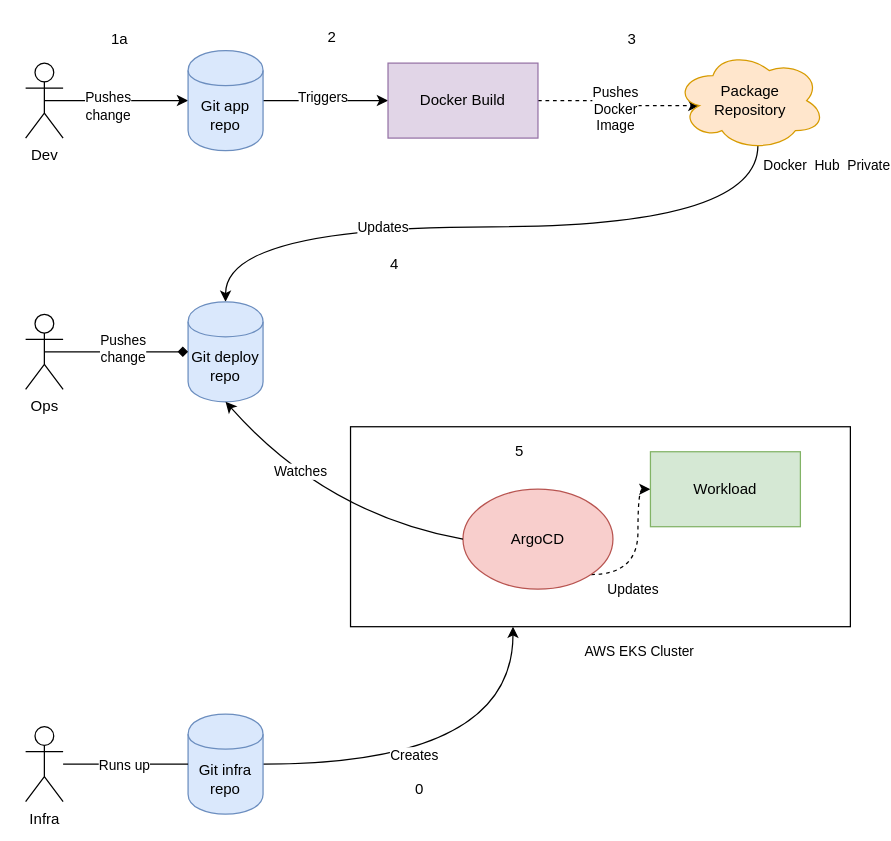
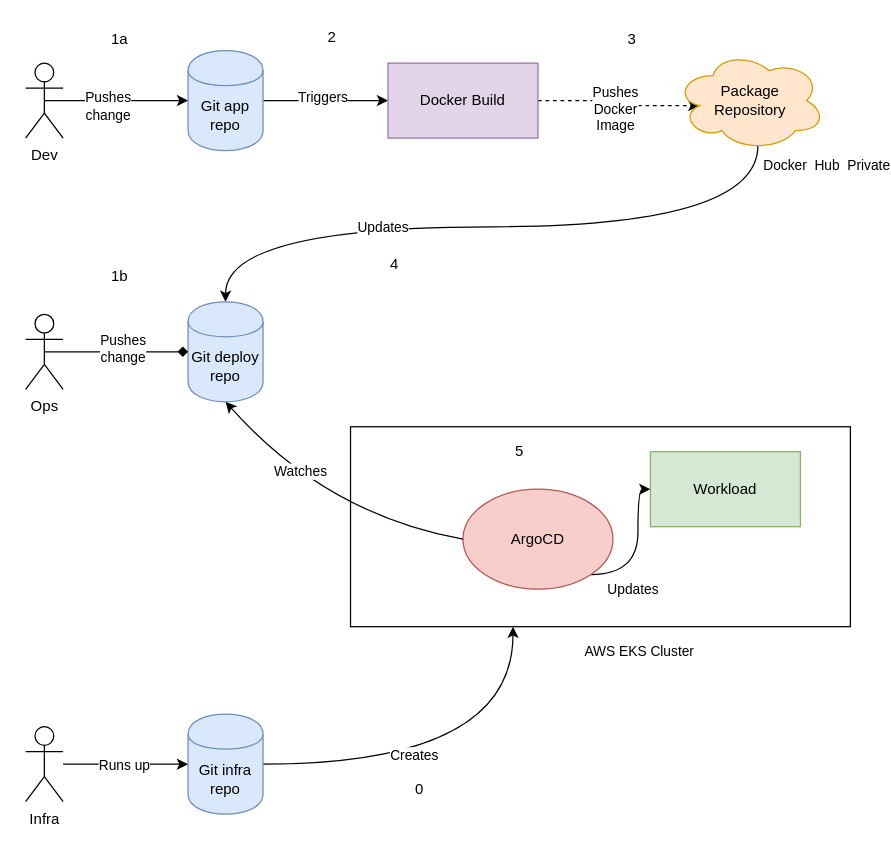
none -> (119, 277)
(636, 547) -> (636, 547)
(181, 764) -> (178, 764)
